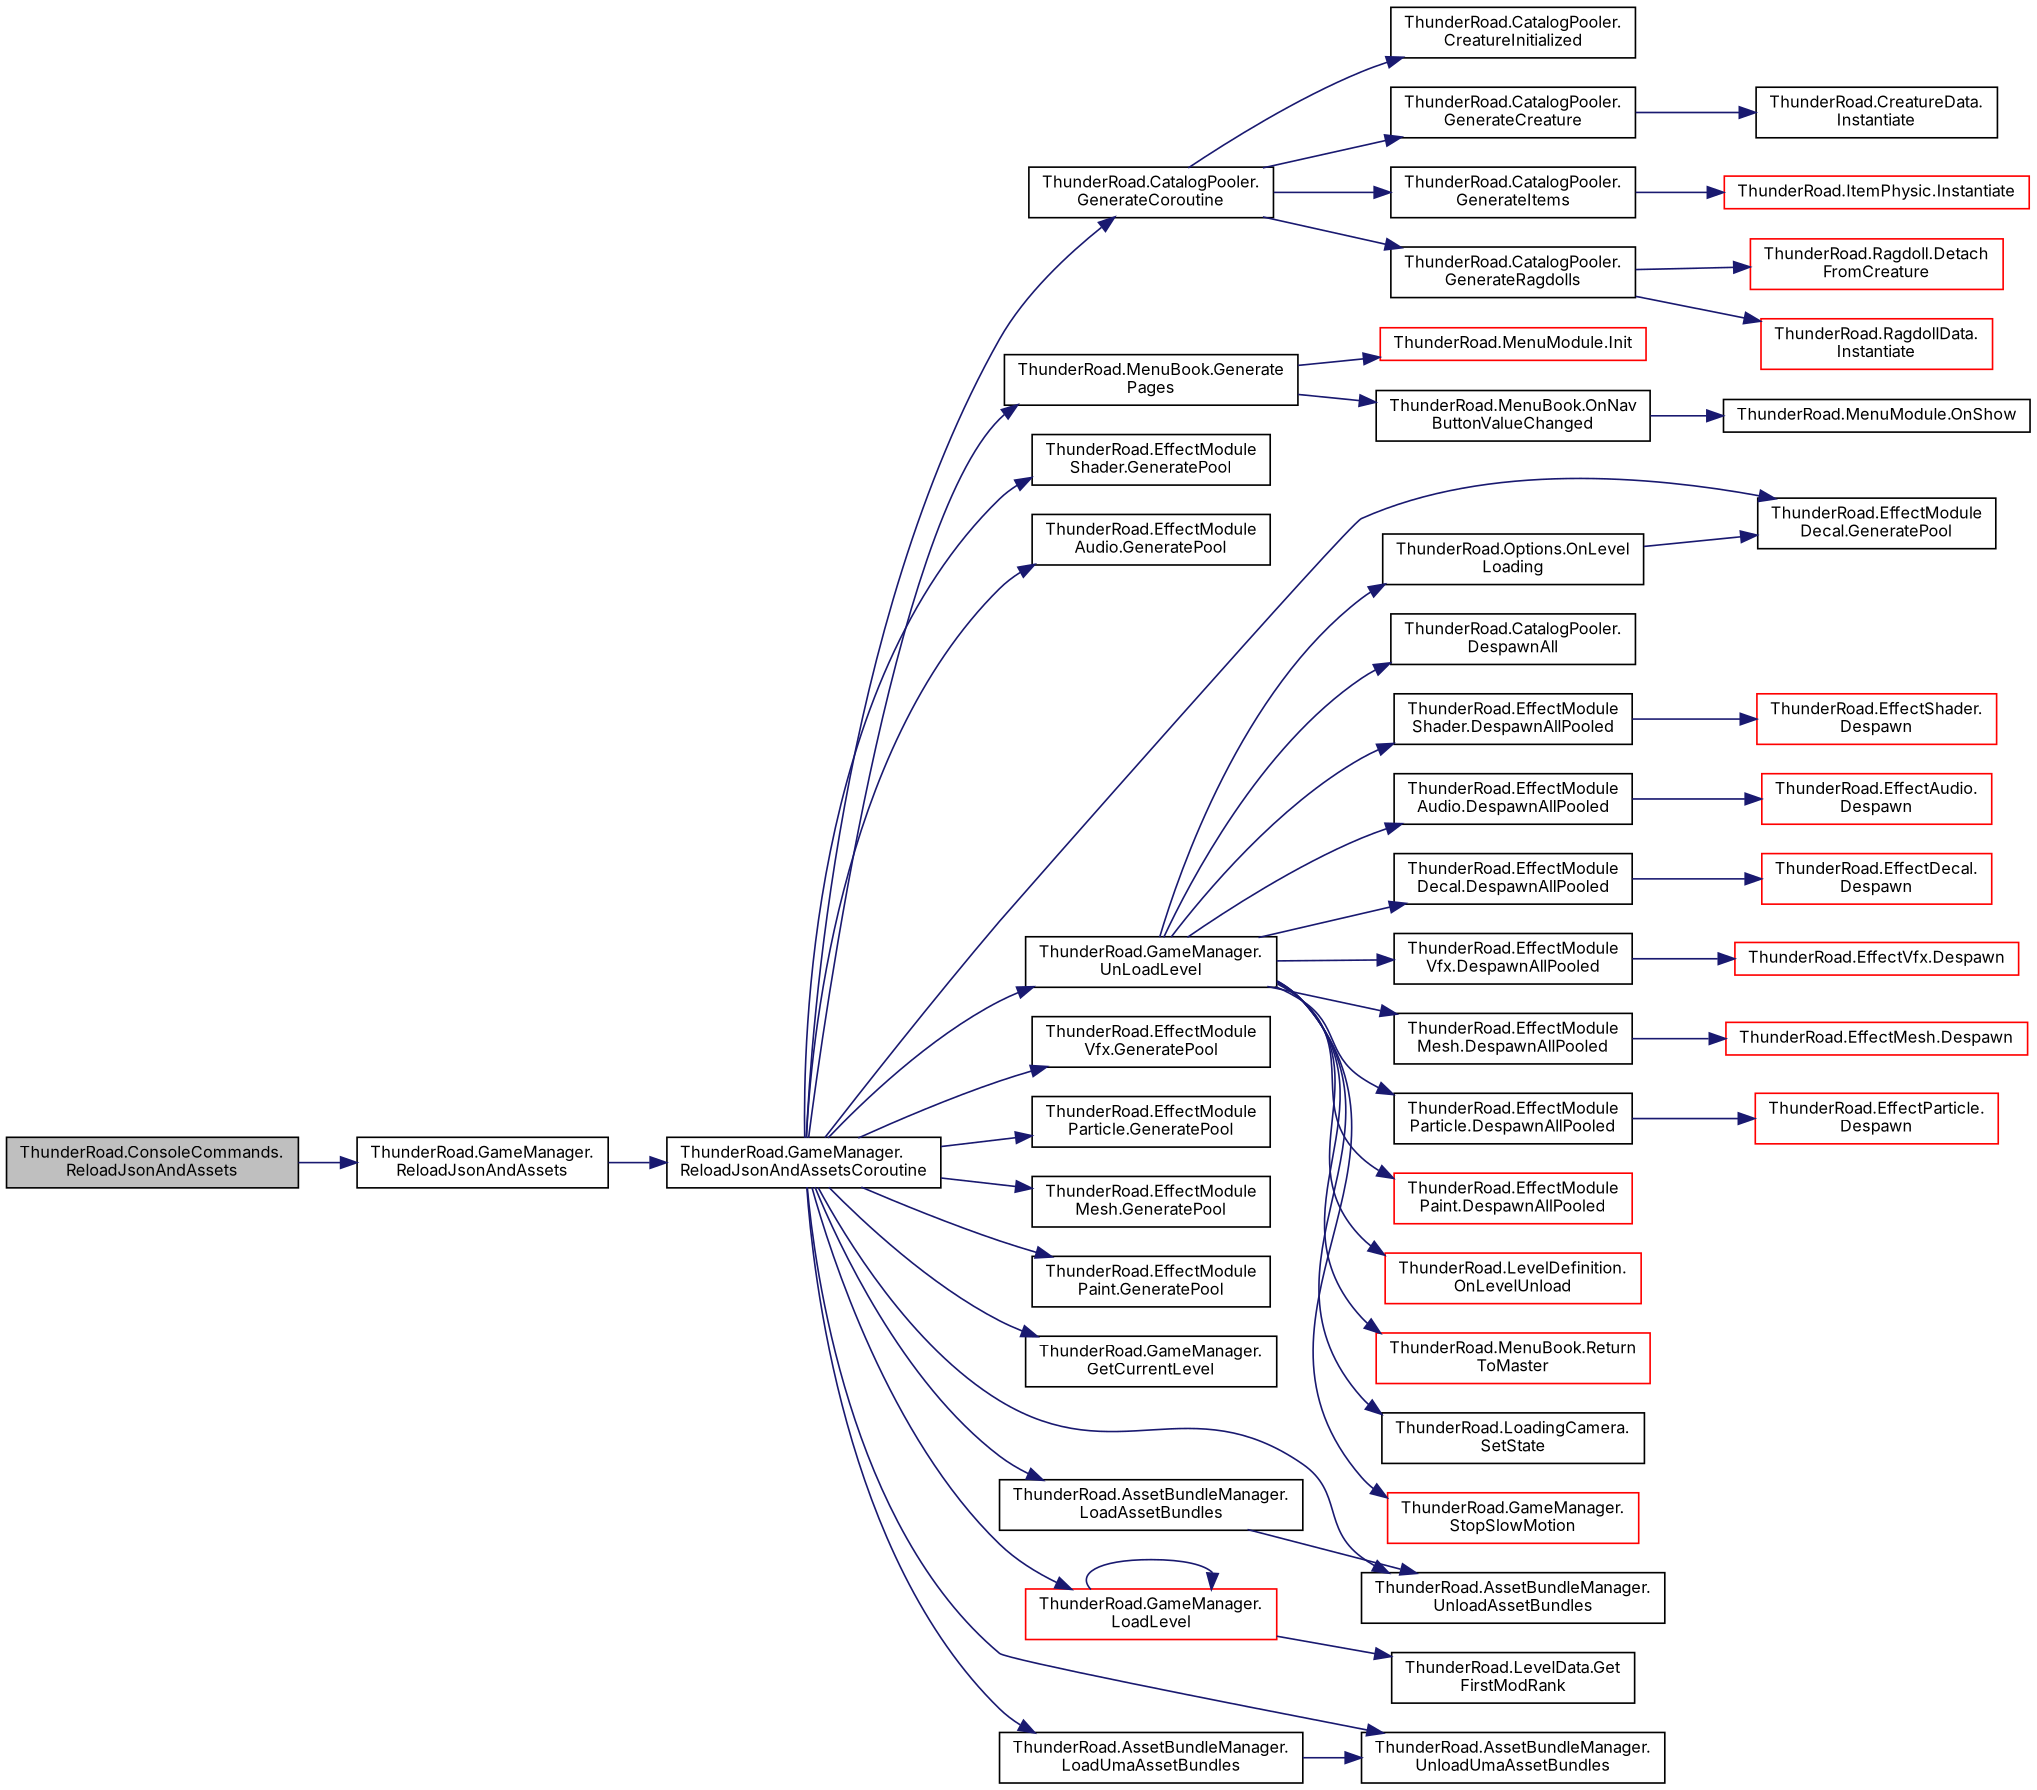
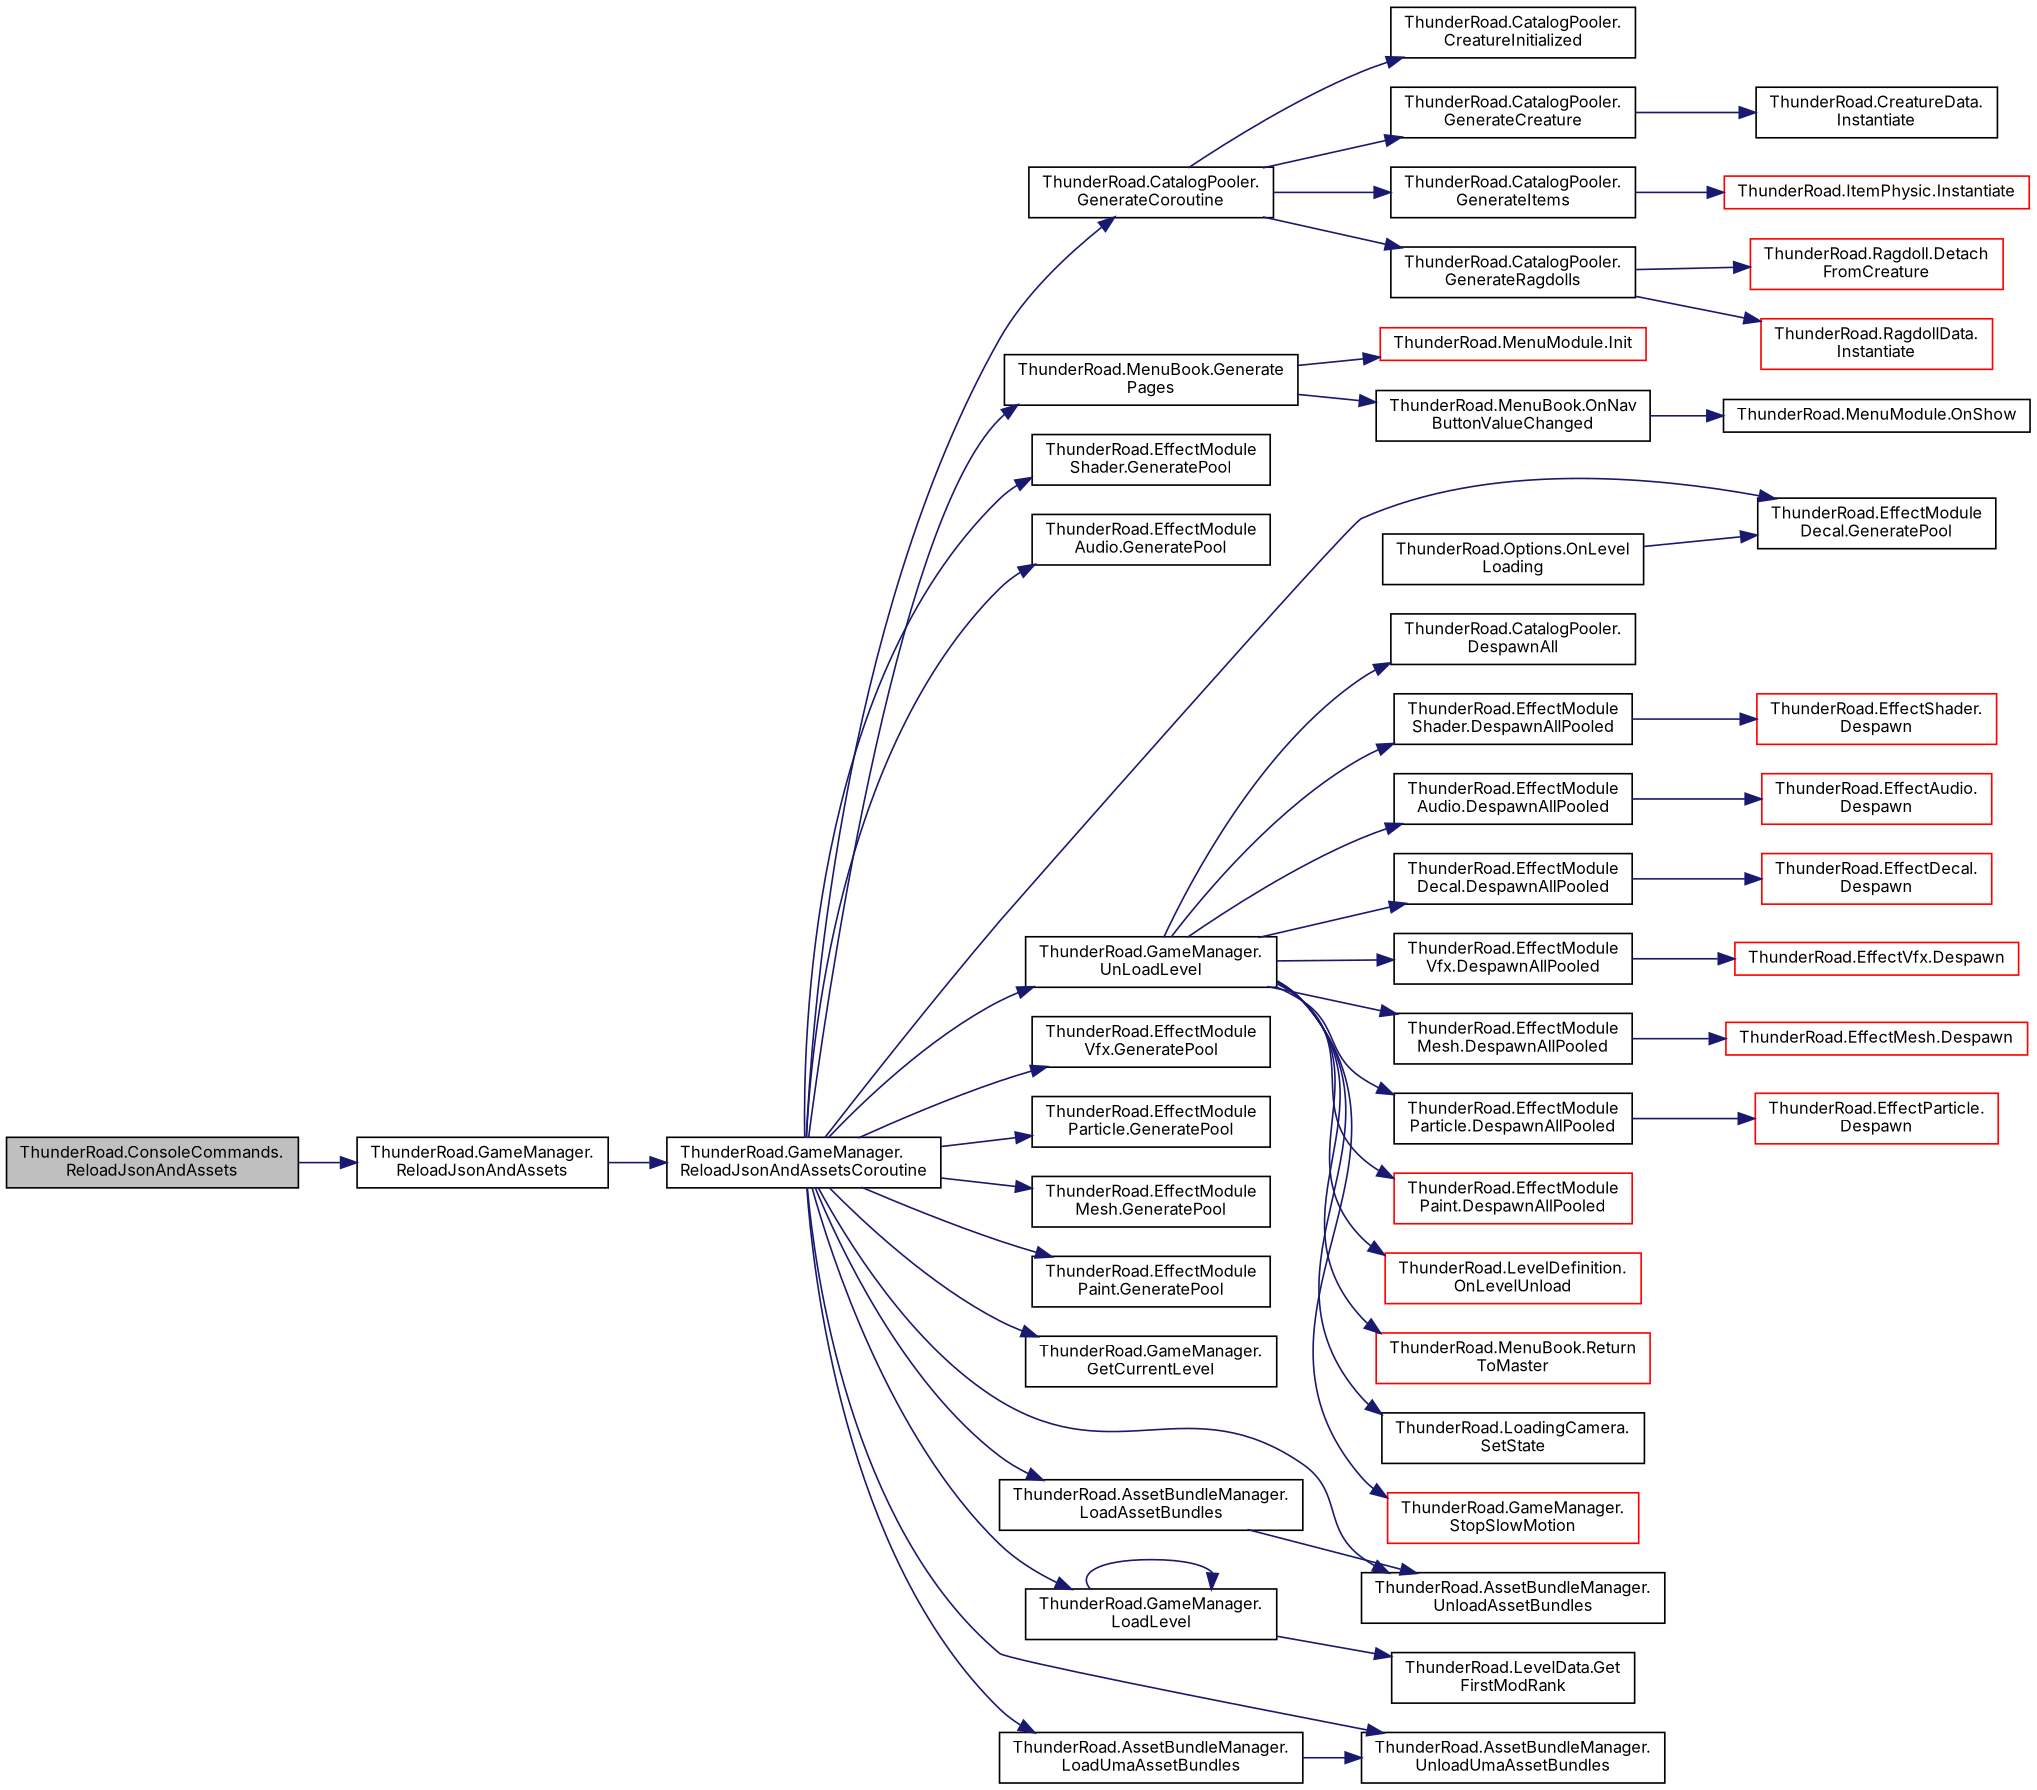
(1239, 748) -> none
(1151, 1614) -> (1151, 1614)
